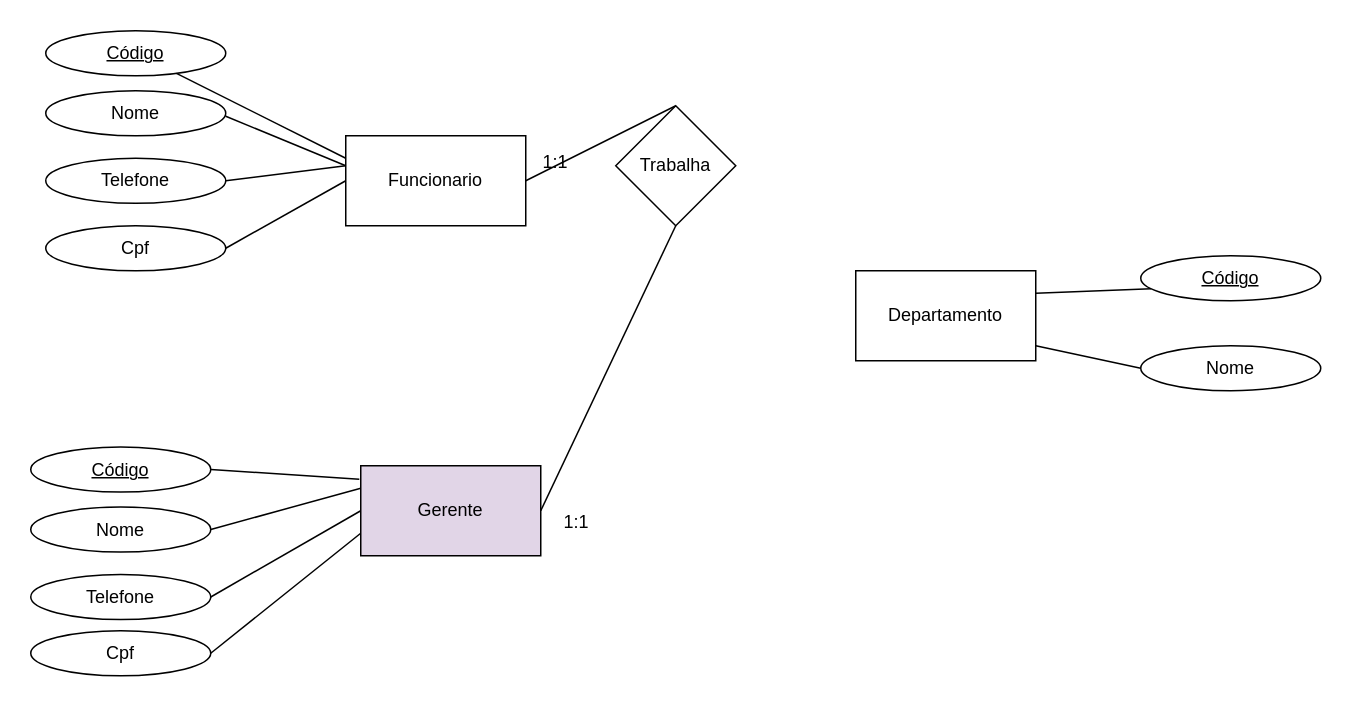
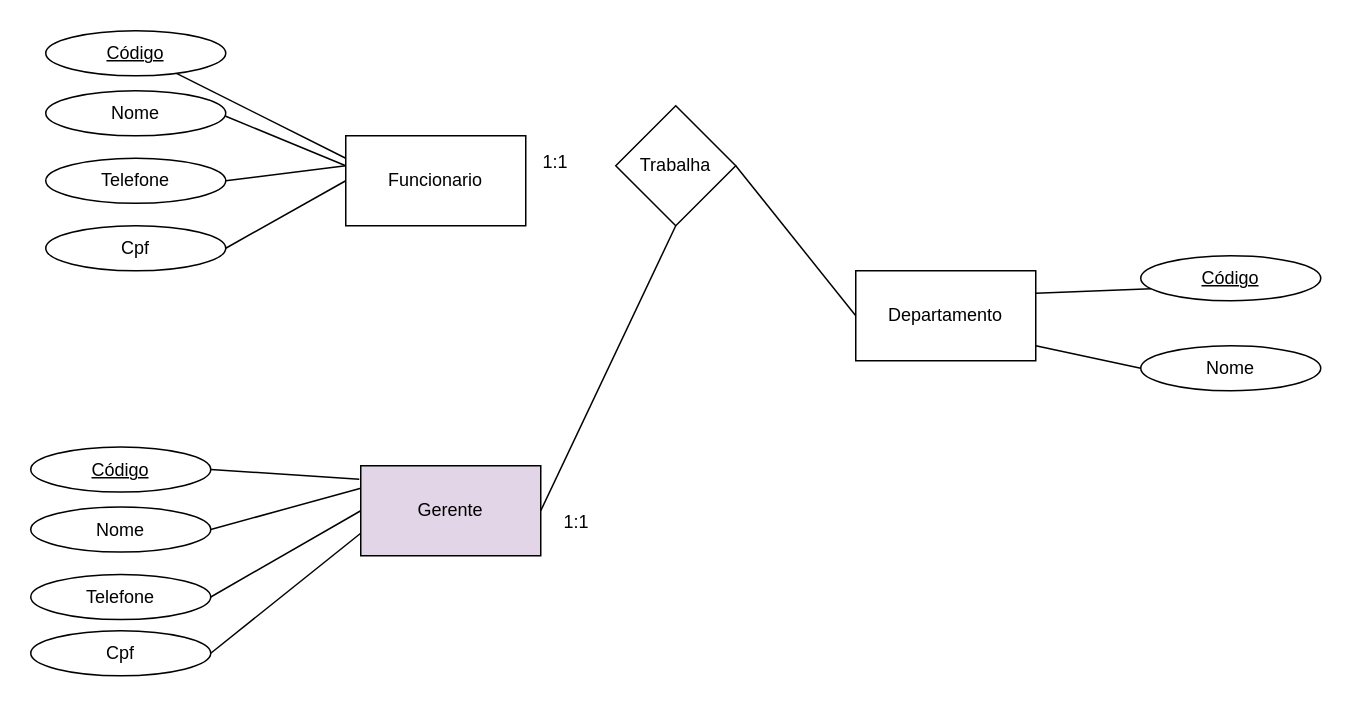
(600, 143) -> none
none -> (796, 241)
